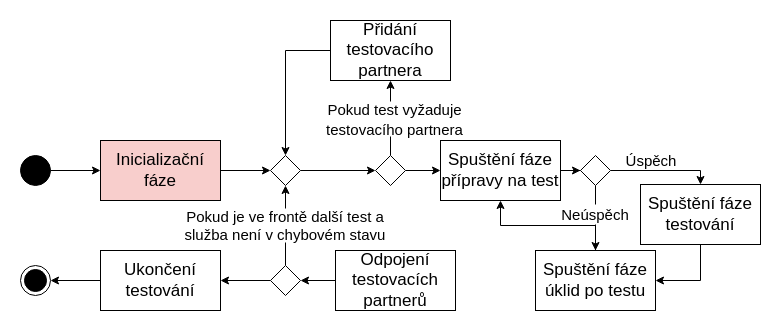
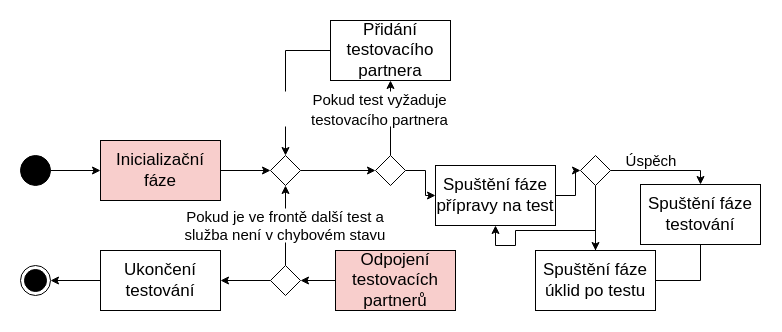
(395, 119) -> (380, 109)
(501, 171) -> (496, 196)
(596, 215) -> none
(396, 281) -> (396, 281)
(663, 281) -> (661, 281)
